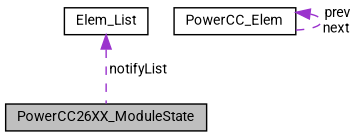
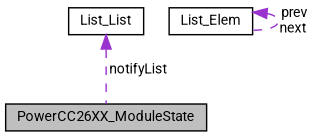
(106, 21) -> (106, 21)
(235, 21) -> (211, 21)
